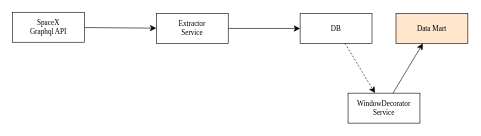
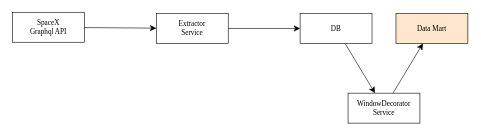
(358, 65) -> (358, 65)
